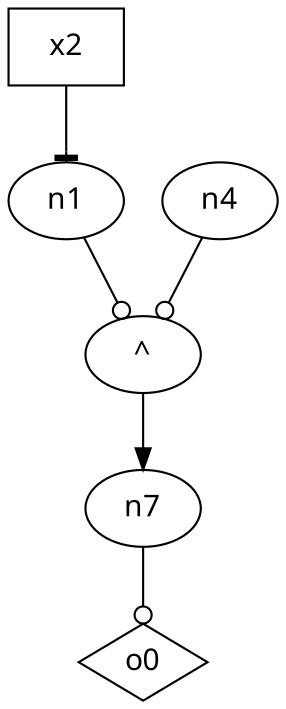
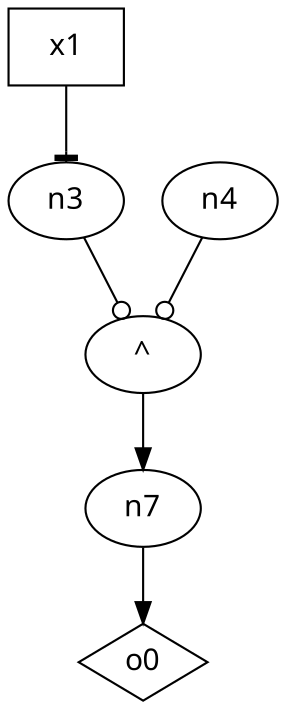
(66, 47) -> (66, 47)
(66, 201) -> (66, 201)
(143, 577) -> (143, 575)
